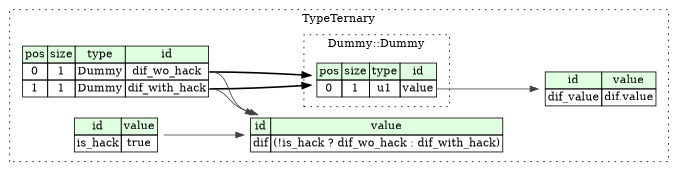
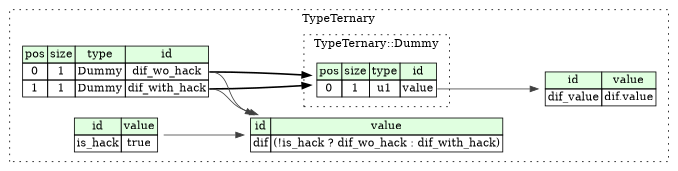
(377, 44) -> (377, 44)
